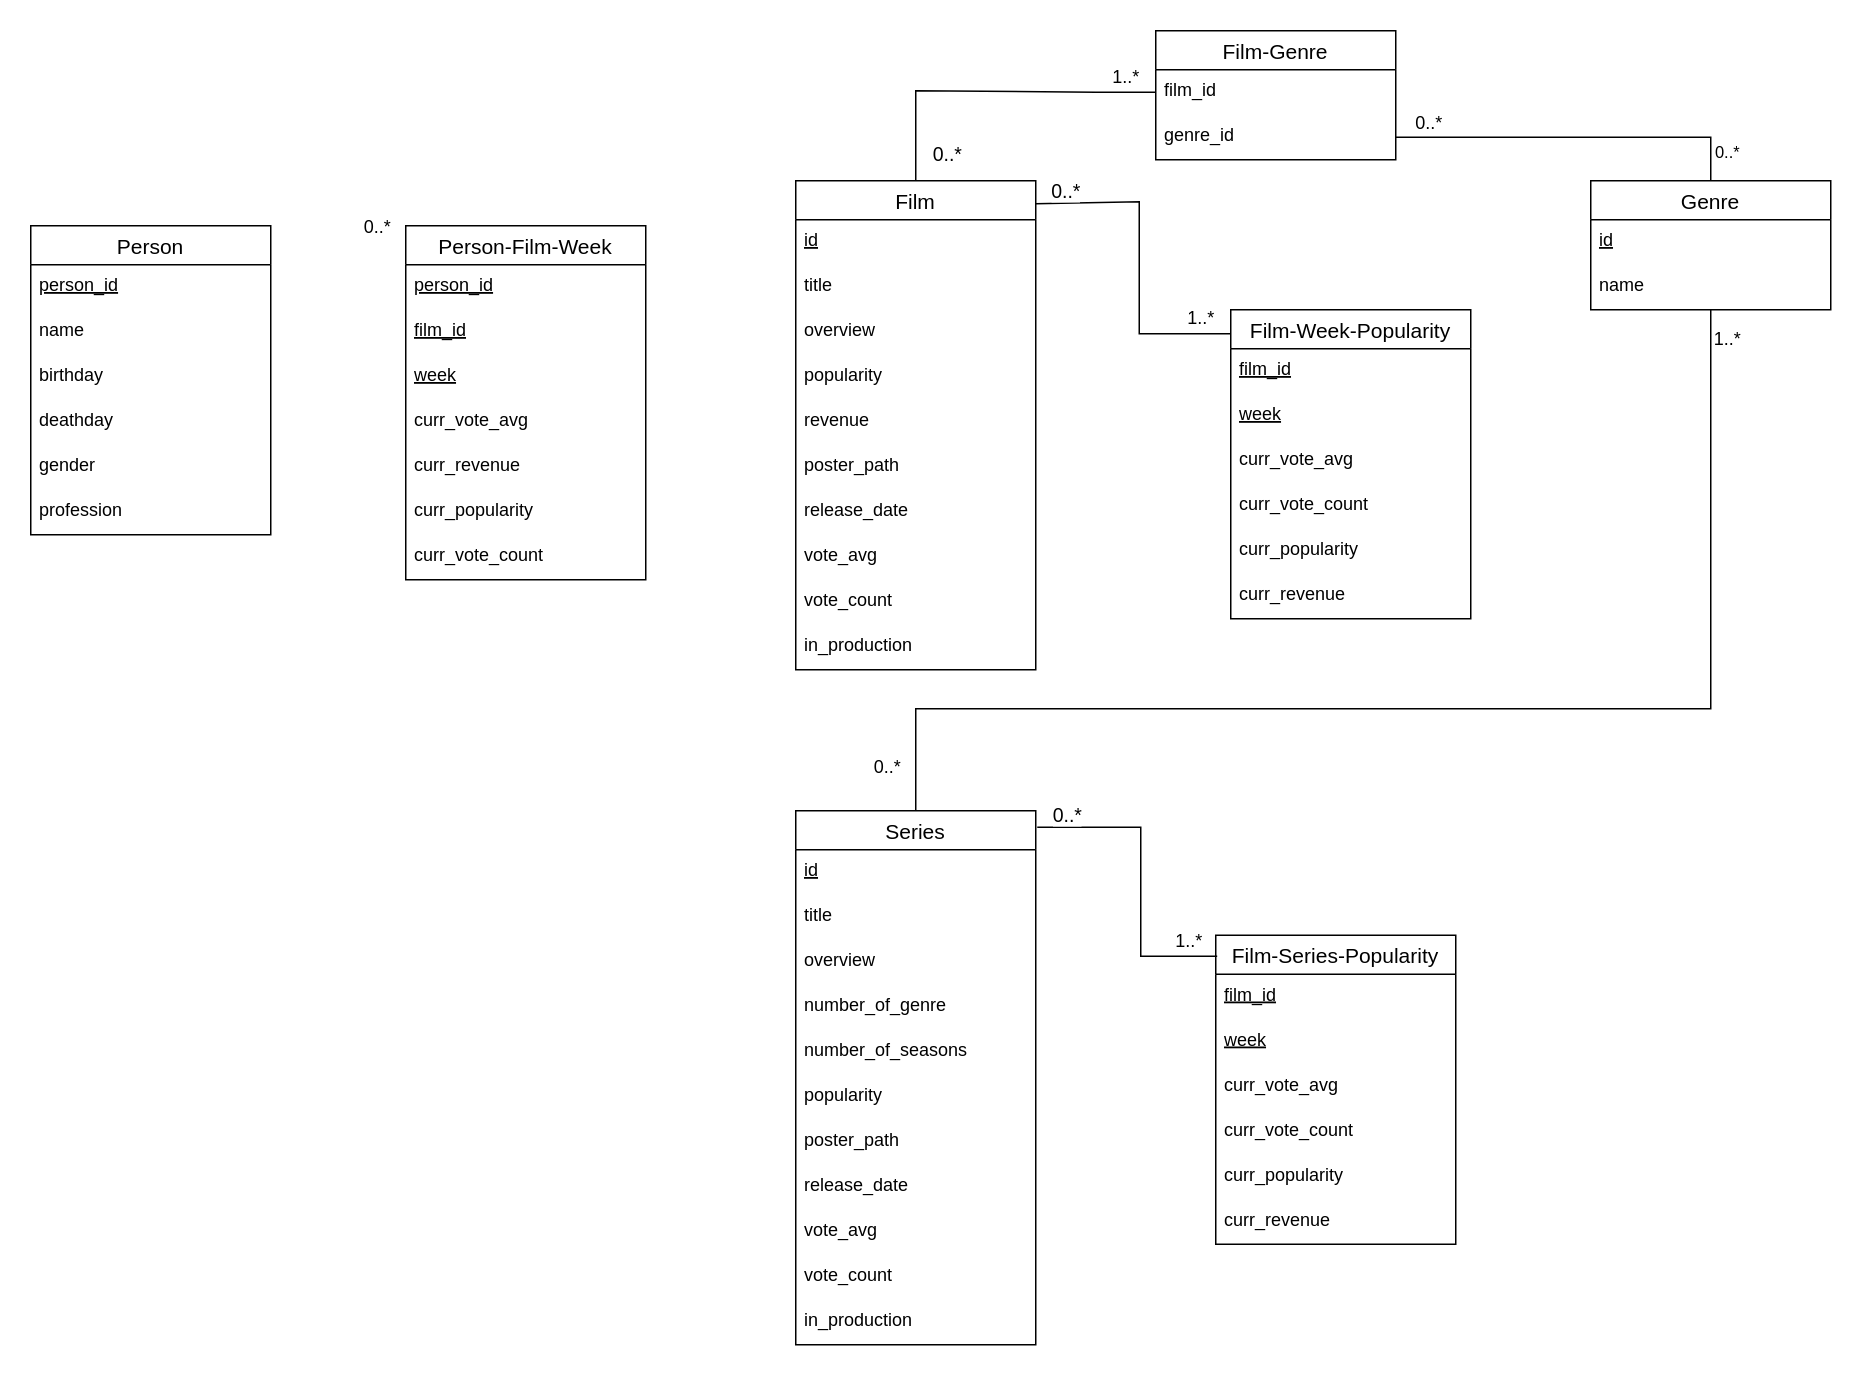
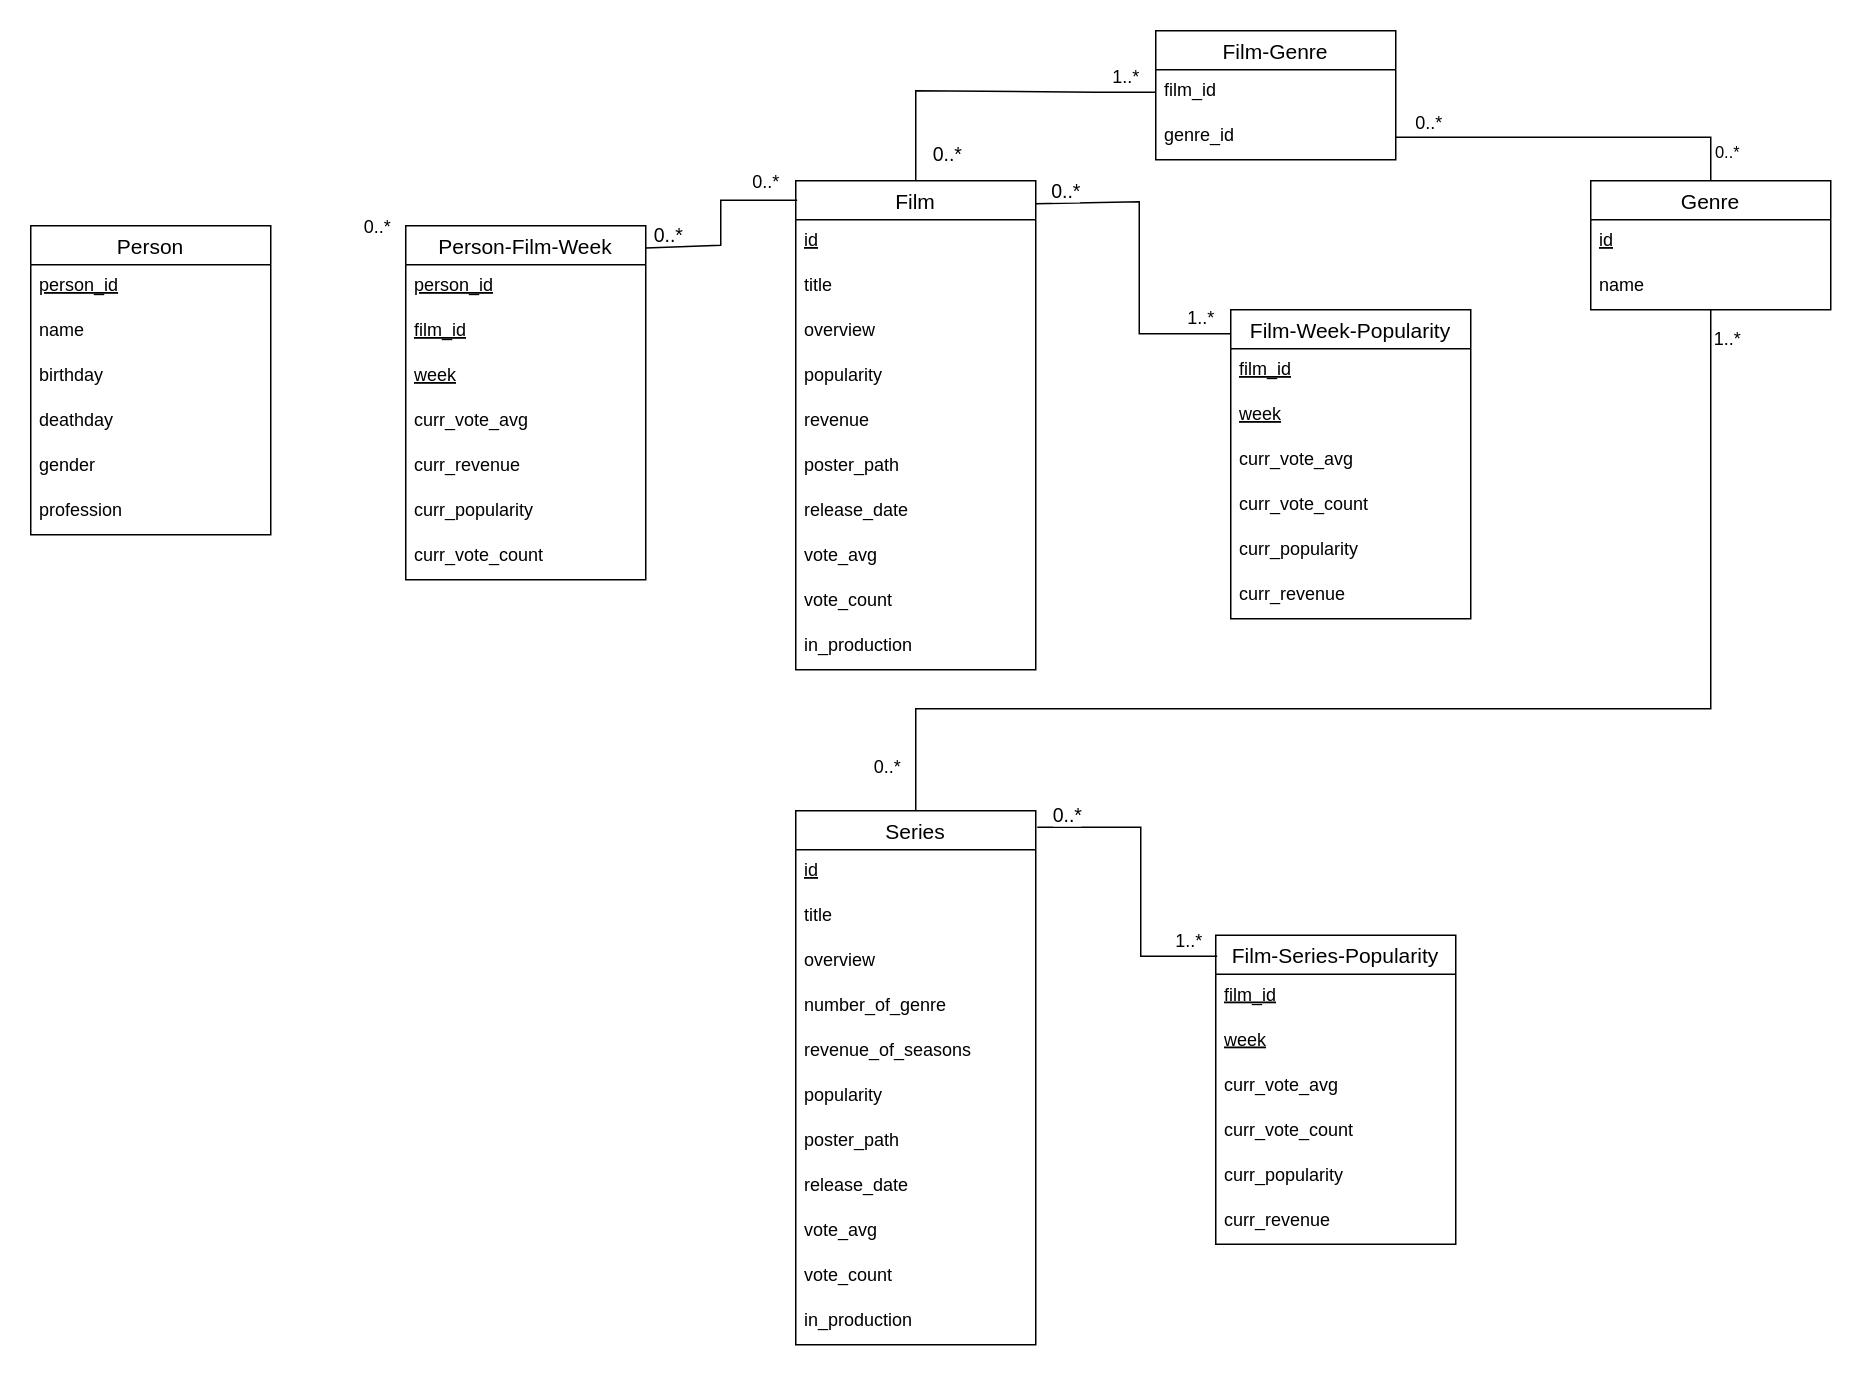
none -> (721, 223)
(890, 1050) -> (895, 1050)
